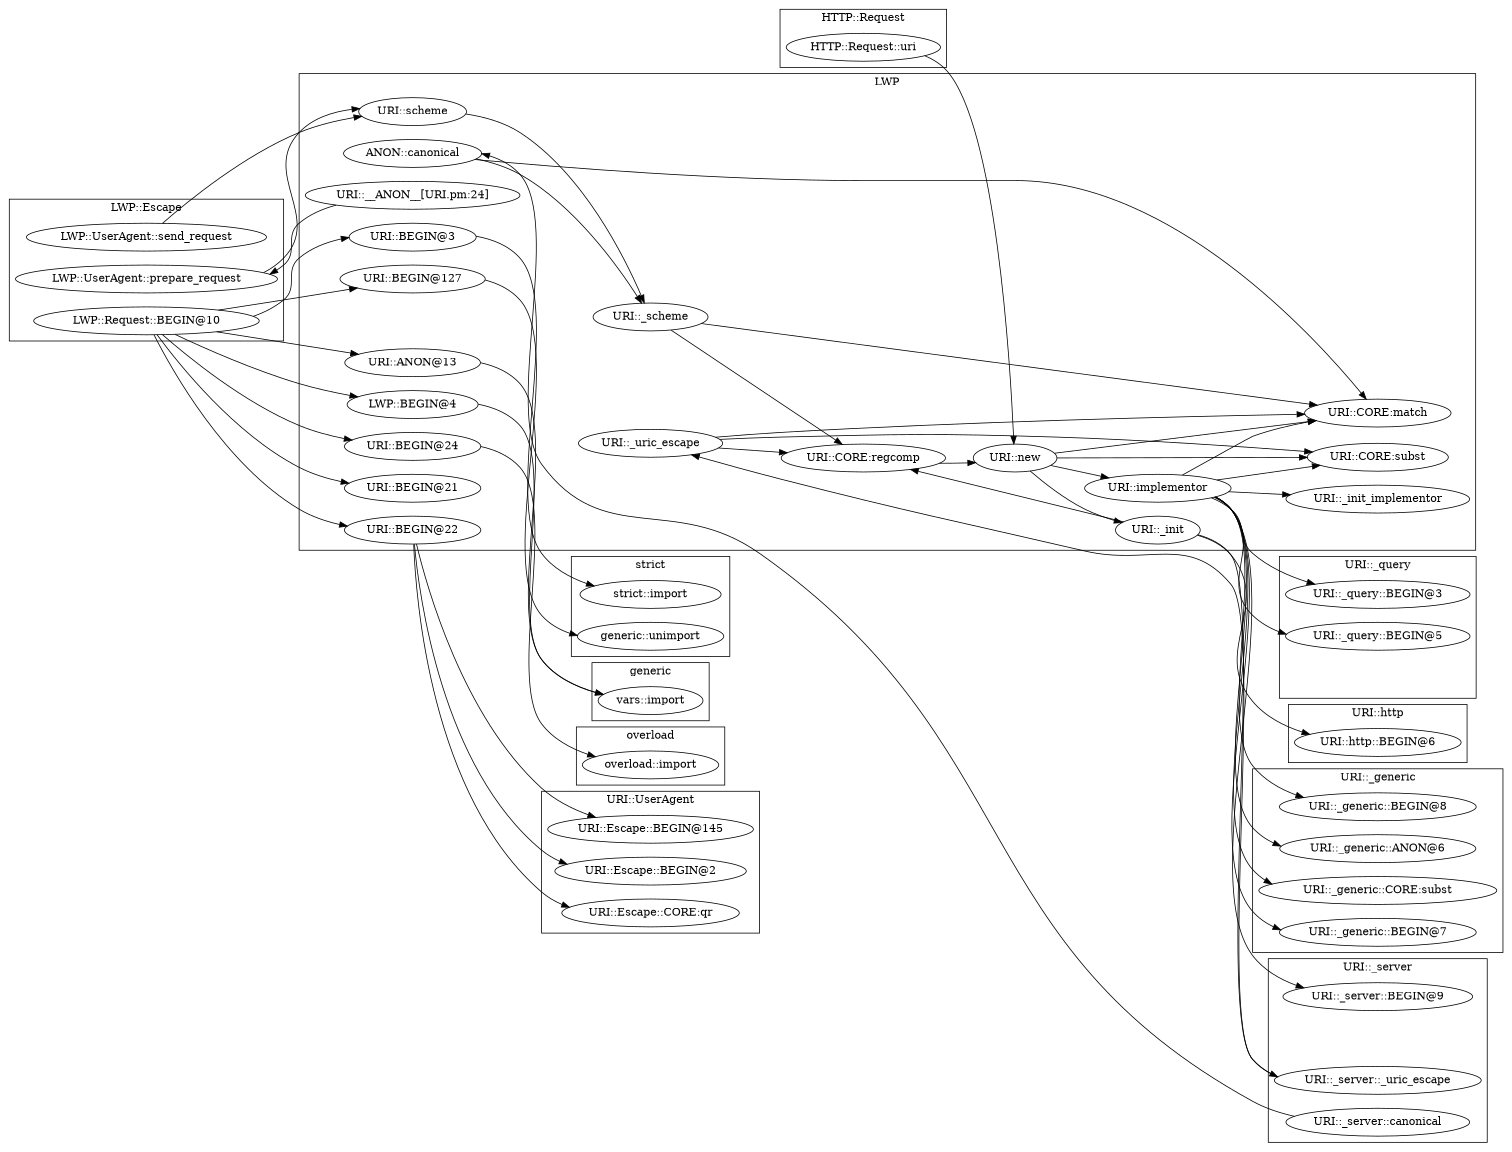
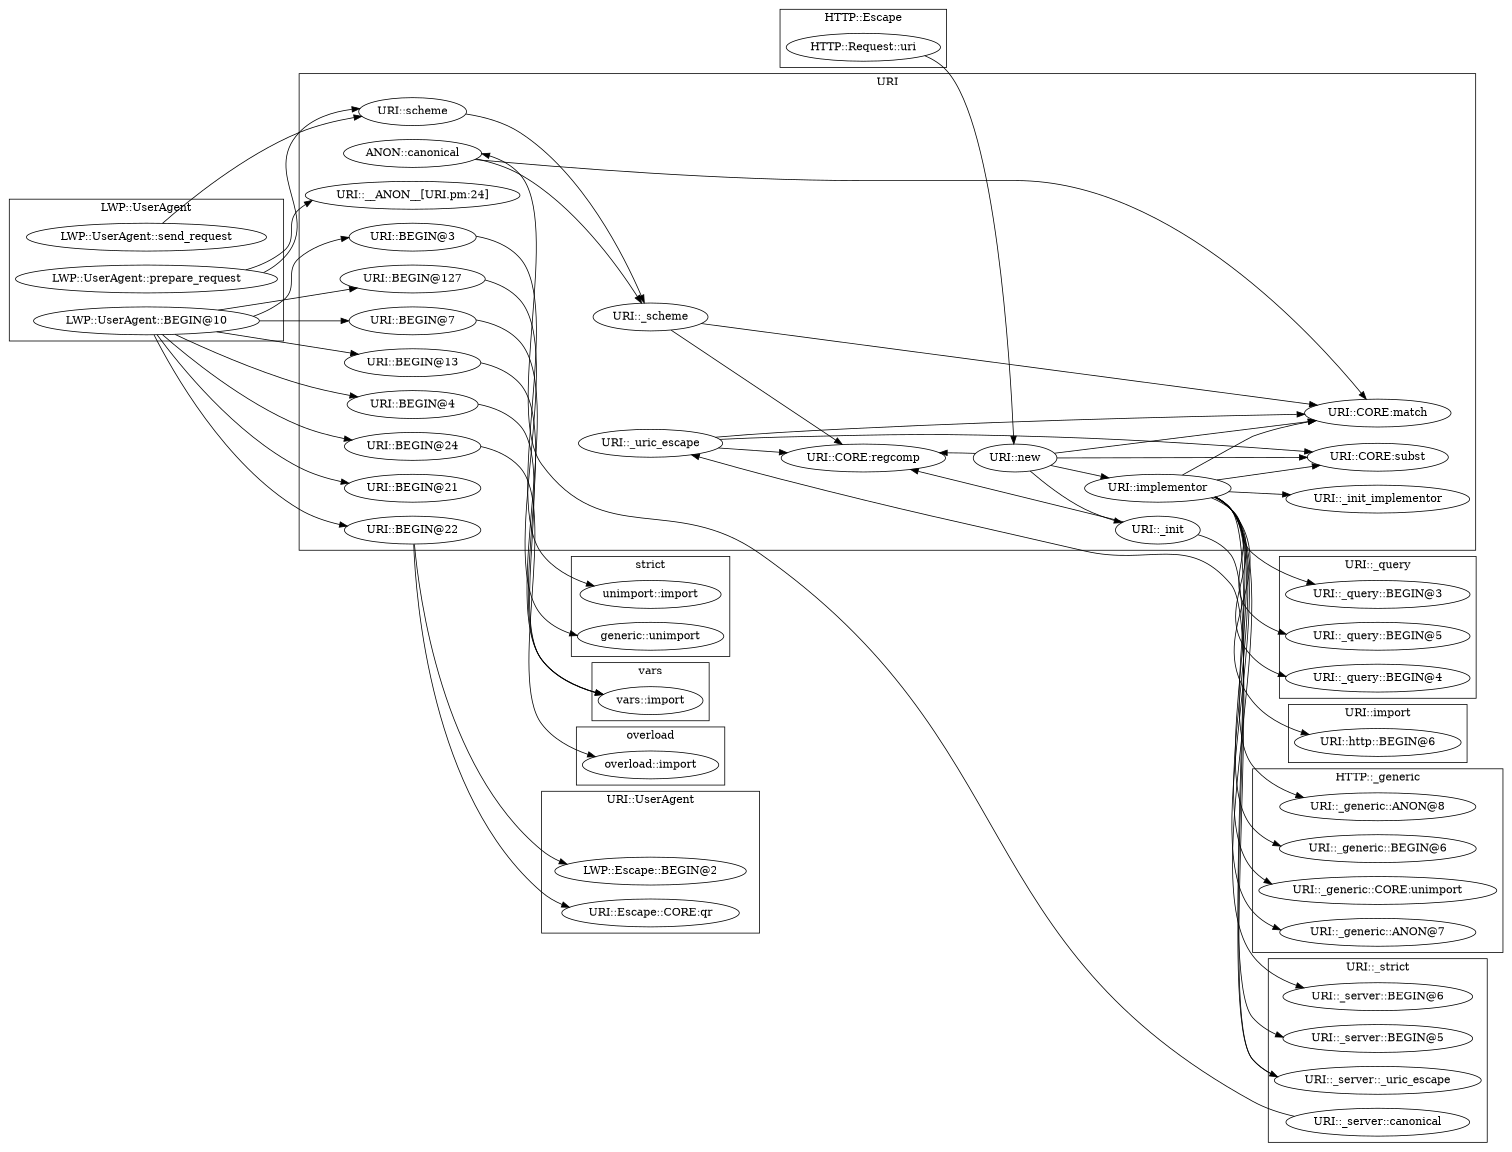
(863, 18) -> (863, 18)
(887, 83) -> (887, 83)
(146, 208) -> (146, 208)
(305, 219) -> (279, 255)
(146, 321) -> (146, 321)
none -> (413, 321)
(413, 363) -> (413, 363)
(413, 405) -> (413, 405)
(954, 463) -> (961, 453)
(651, 594) -> (651, 594)
(651, 672) -> (651, 672)
none -> (1378, 678)
(1251, 698) -> (1235, 645)
(1378, 713) -> (1378, 713)
(1378, 778) -> (1378, 778)
(1378, 807) -> (1378, 807)
(651, 829) -> none
(1378, 849) -> (1378, 849)
(651, 871) -> (651, 871)
(1378, 890) -> (1378, 890)
(1378, 932) -> (1378, 932)
(1378, 968) -> (1378, 968)
(1378, 997) -> (1378, 997)
none -> (1378, 1038)
